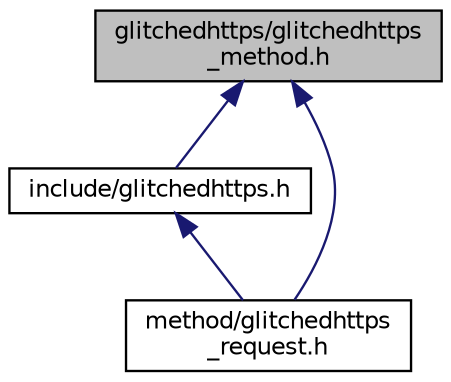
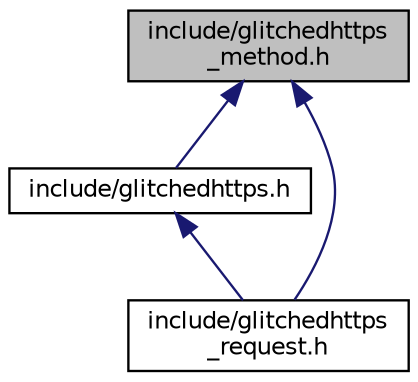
(269, 46) -> (269, 46)
(269, 336) -> (269, 336)
